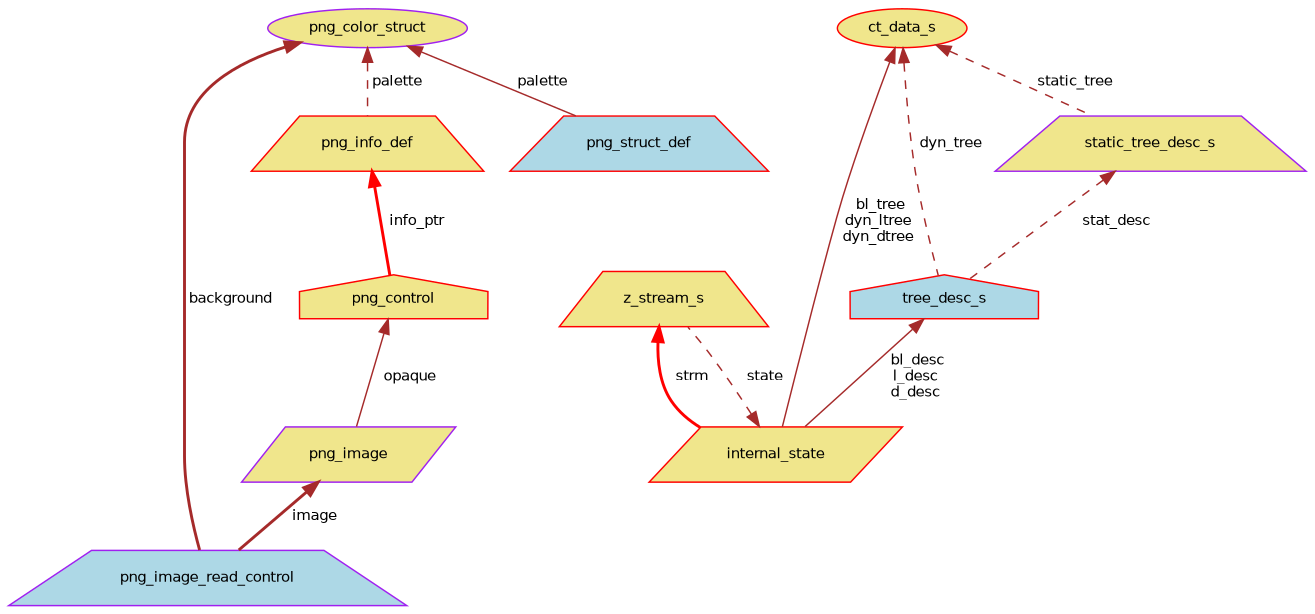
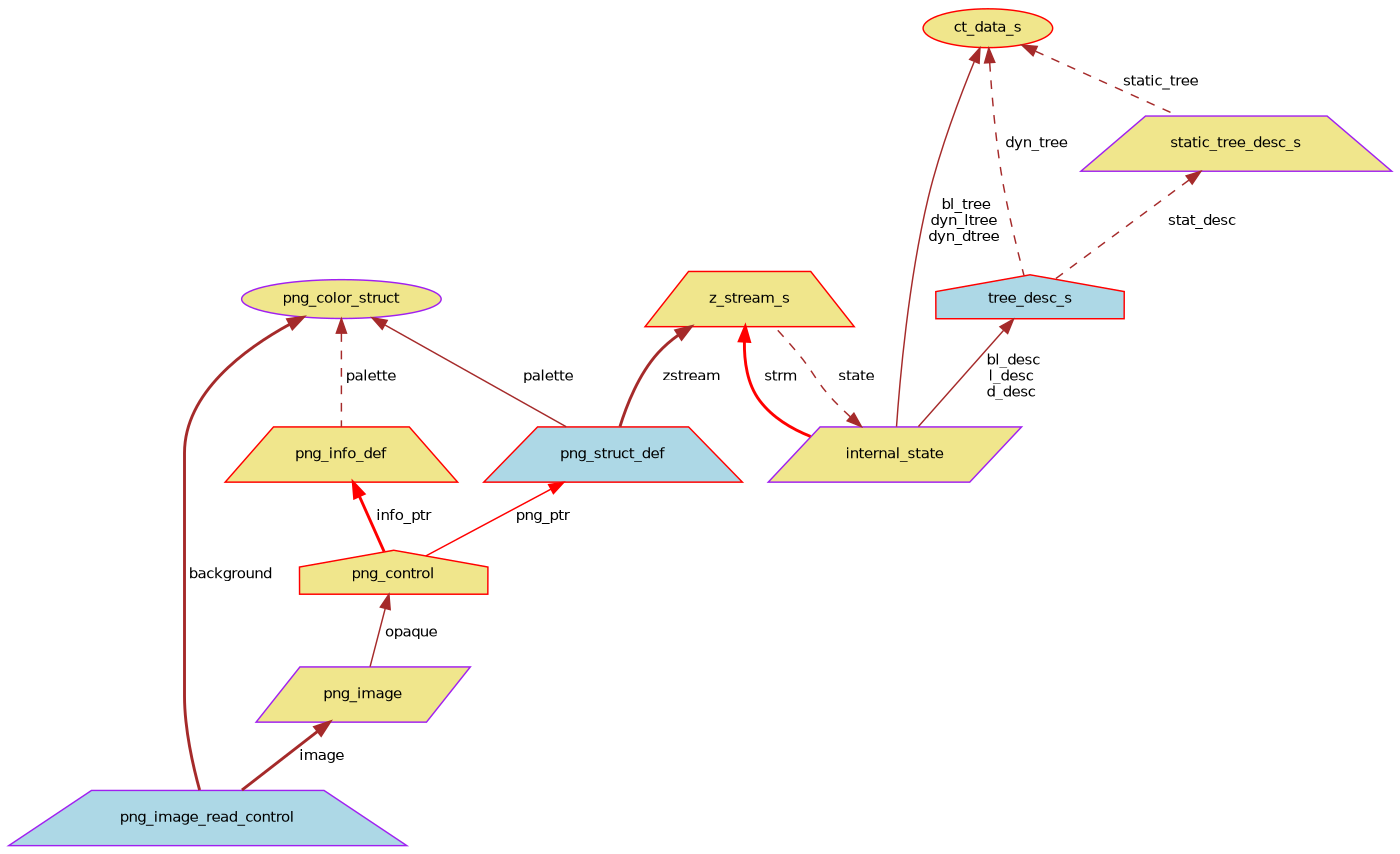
none -> (642, 376)
(776, 455) -> (895, 455)
none -> (488, 523)
